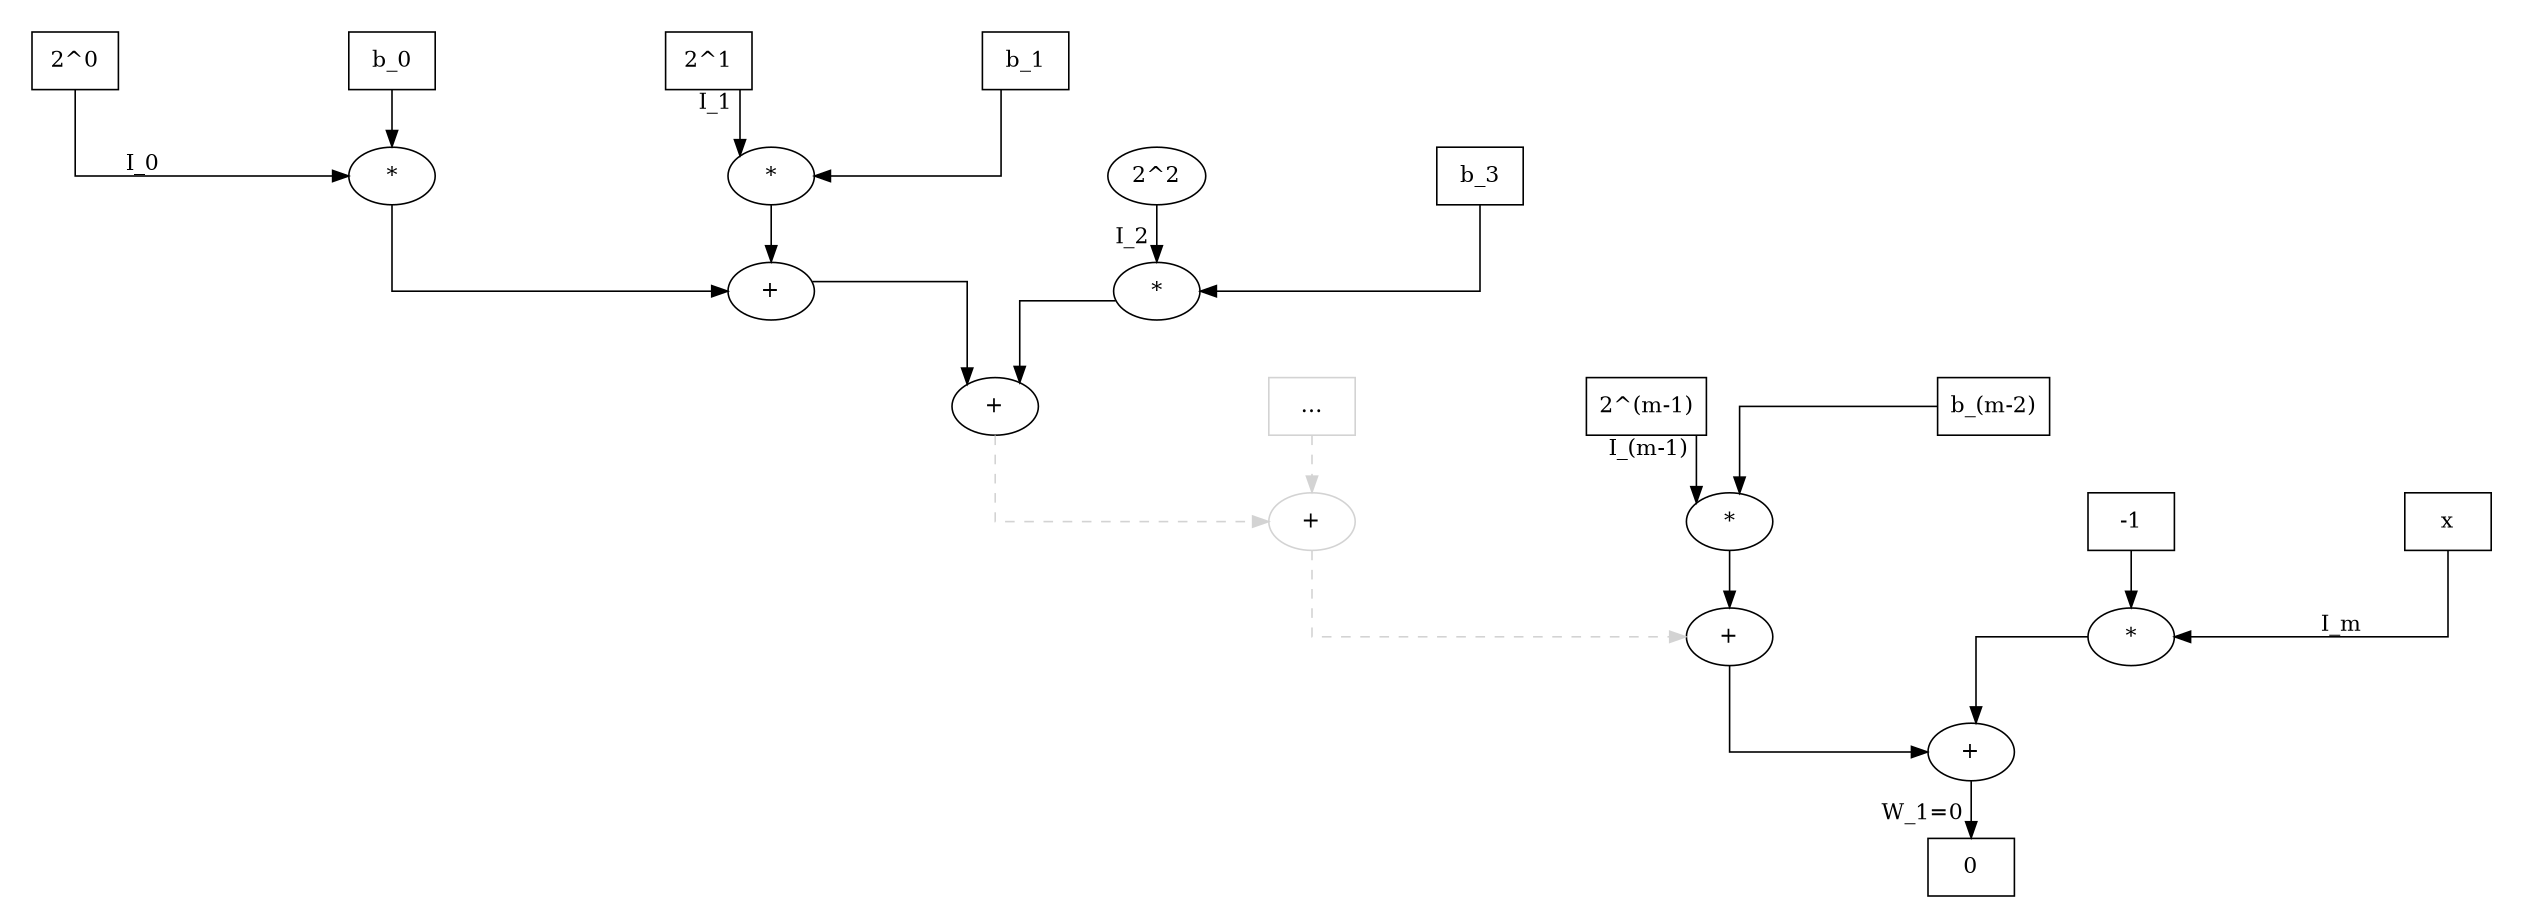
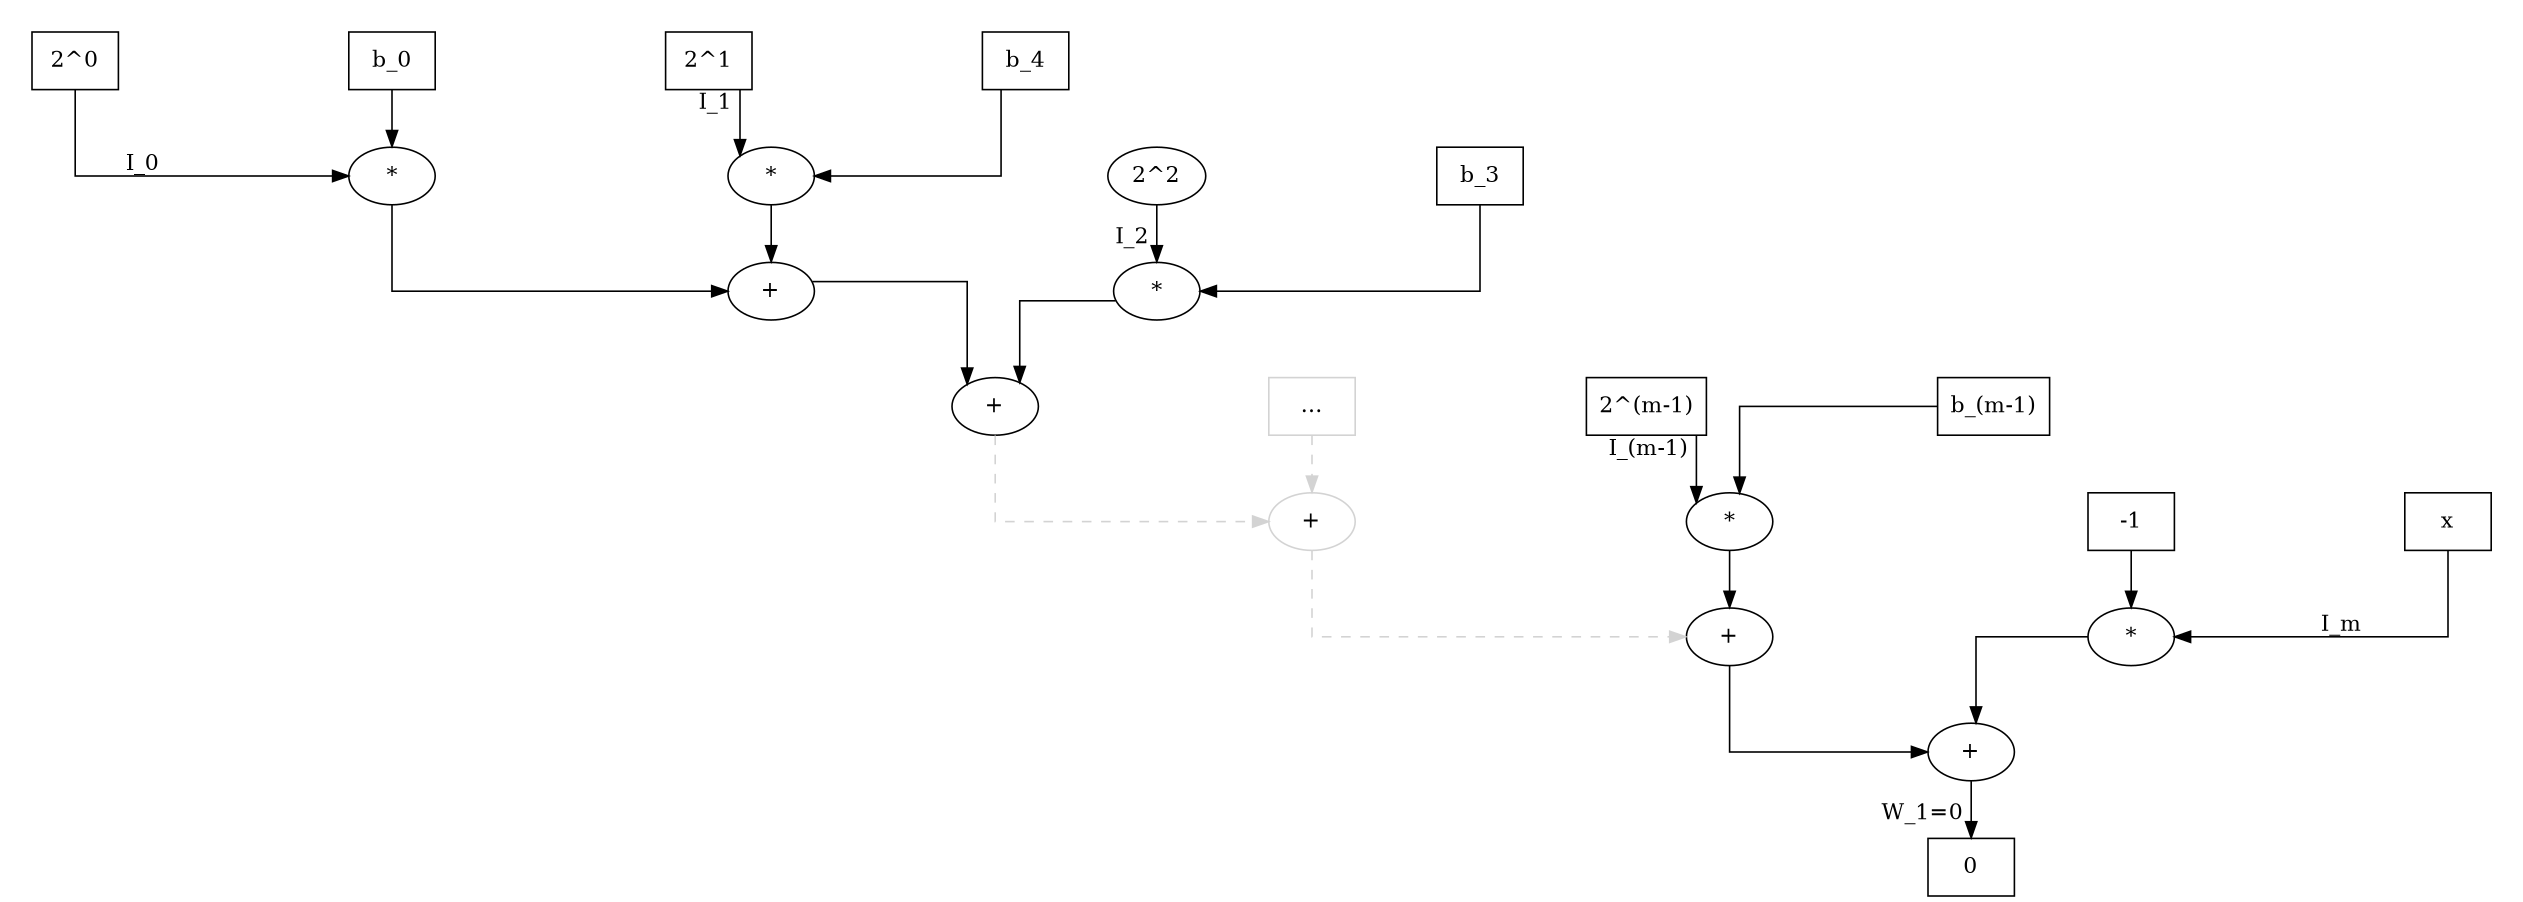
(1026, 61) -> (1026, 61)
(1994, 406) -> (1994, 406)
